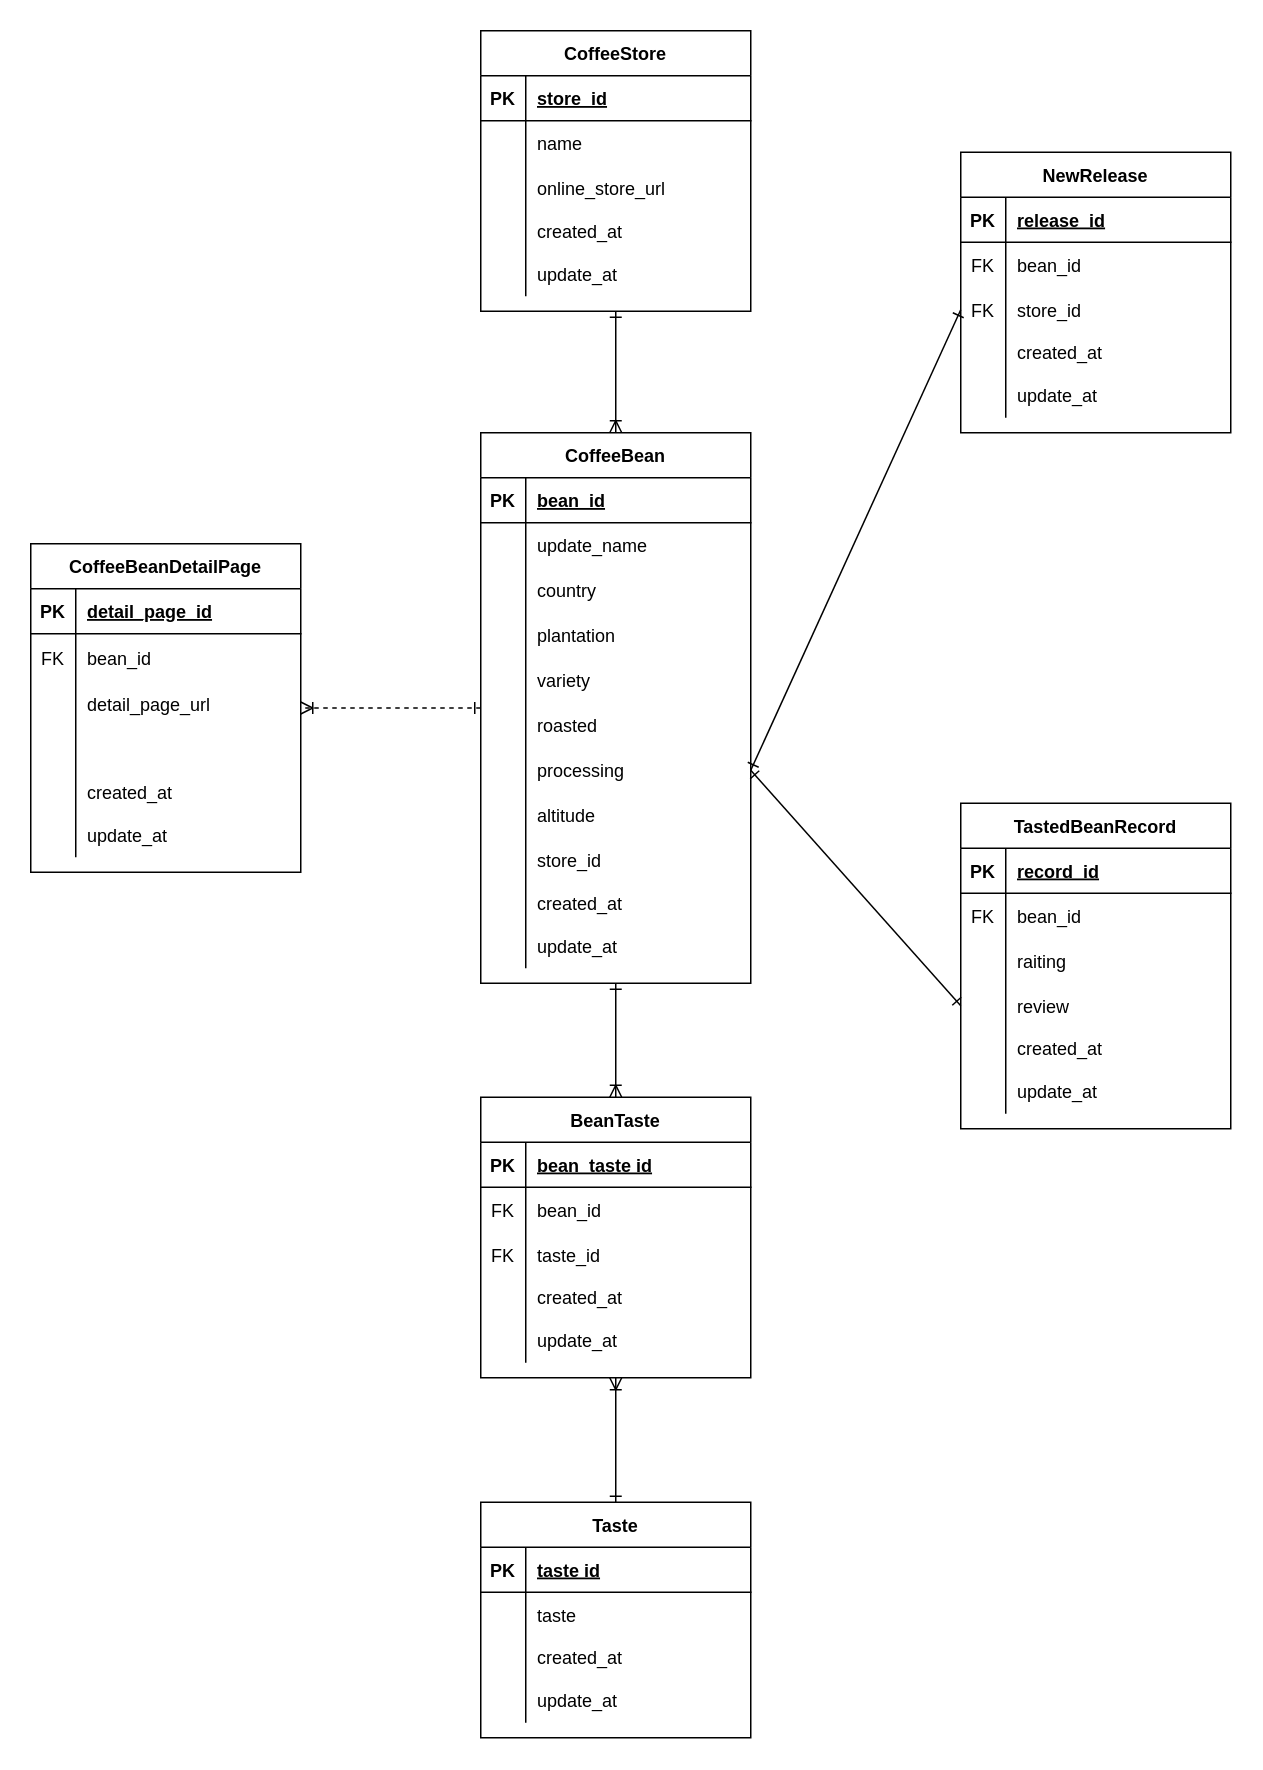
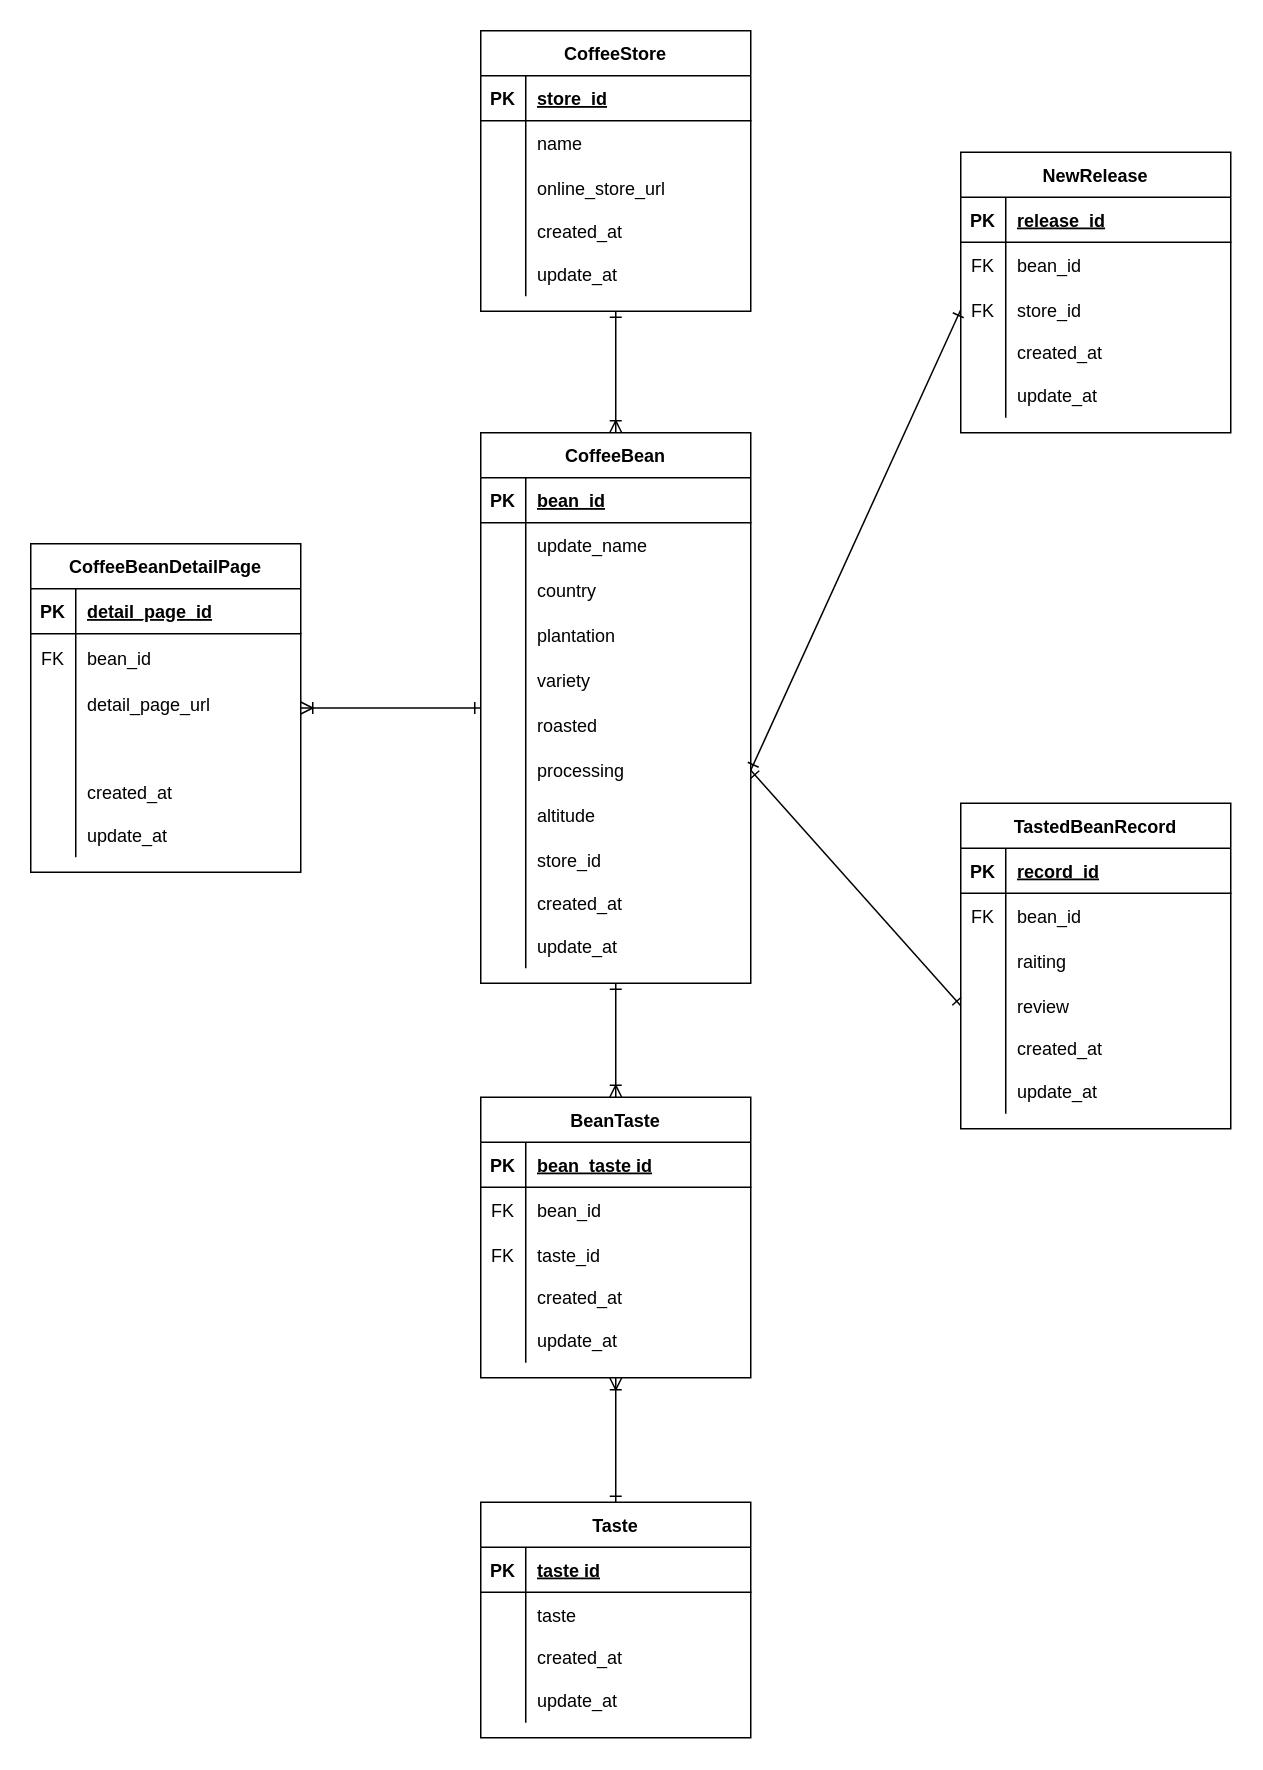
(396, 708) -> (396, 708)
